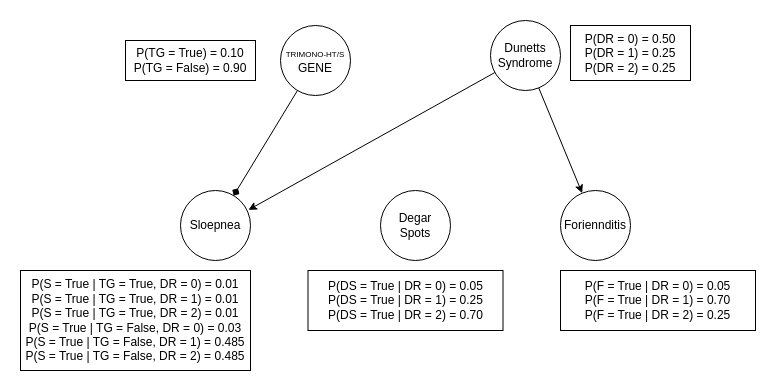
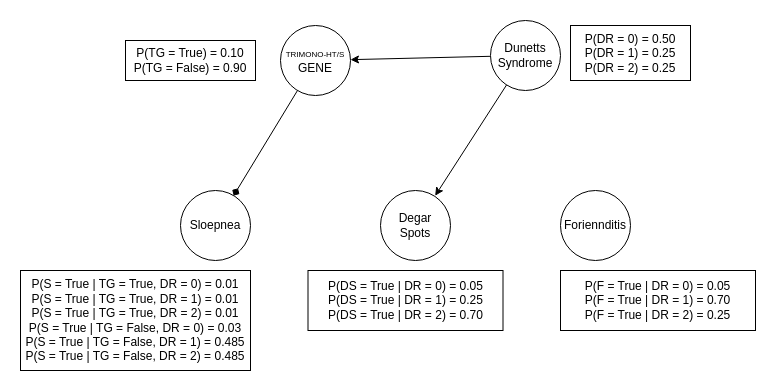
none -> (473, 137)
(559, 137) -> (424, 58)
(375, 139) -> none
